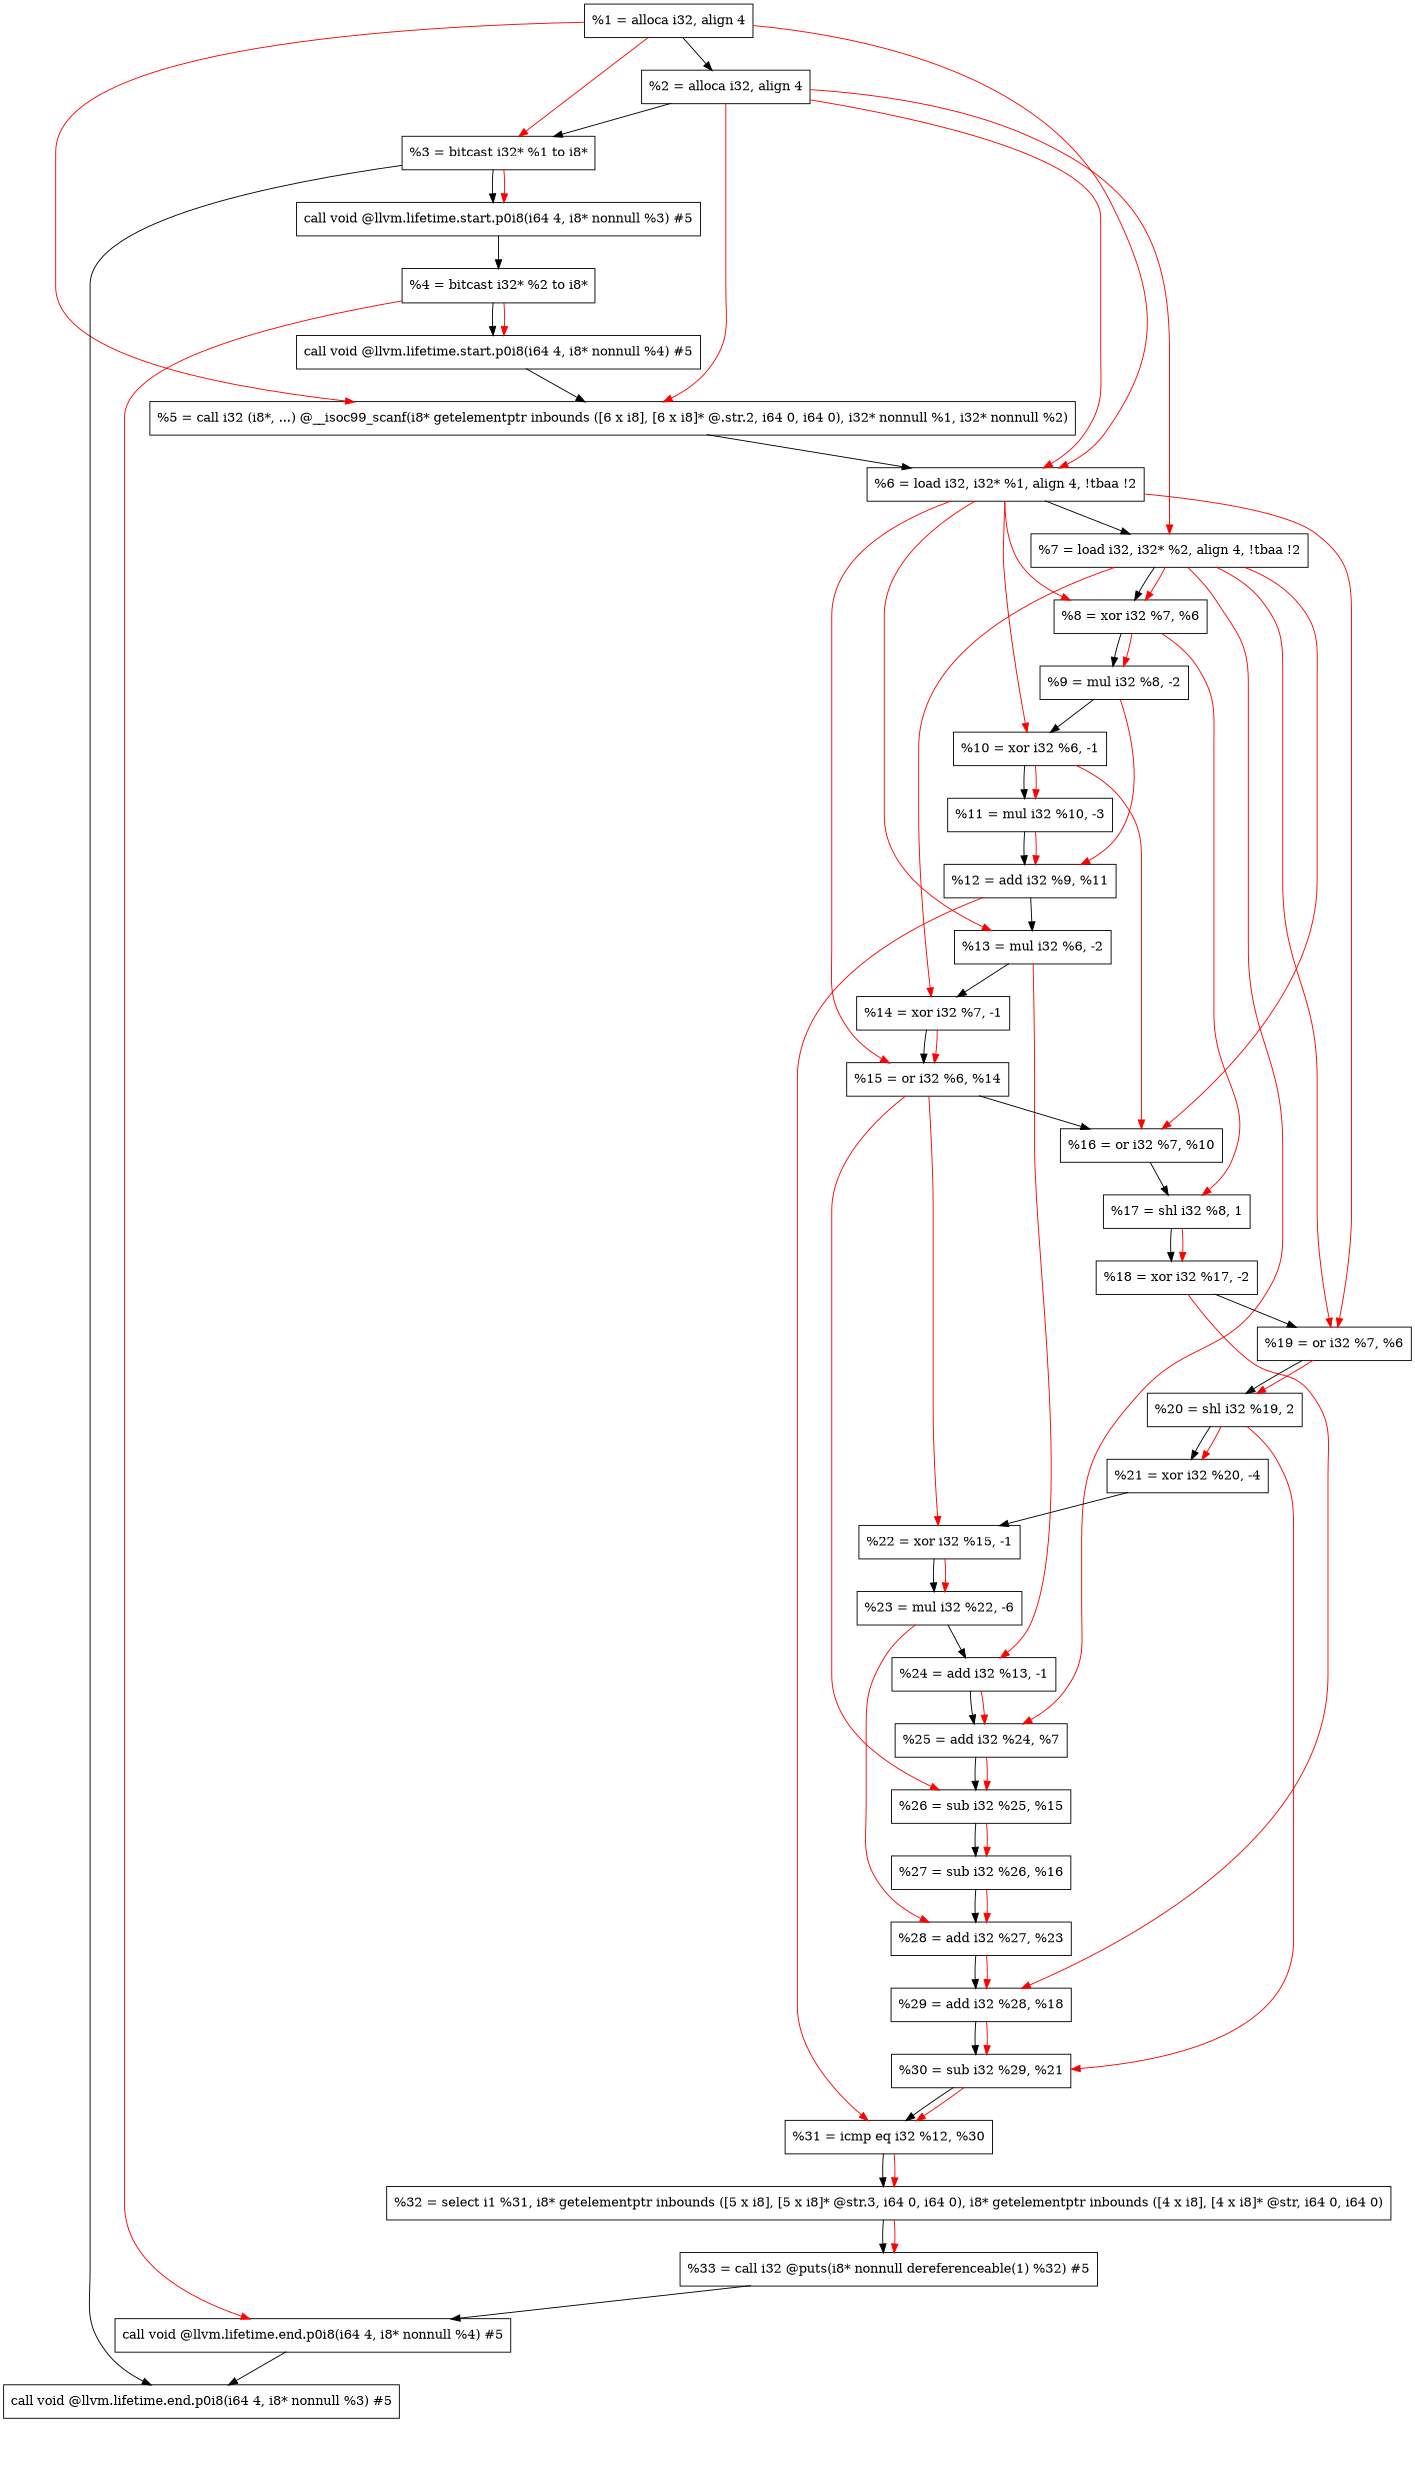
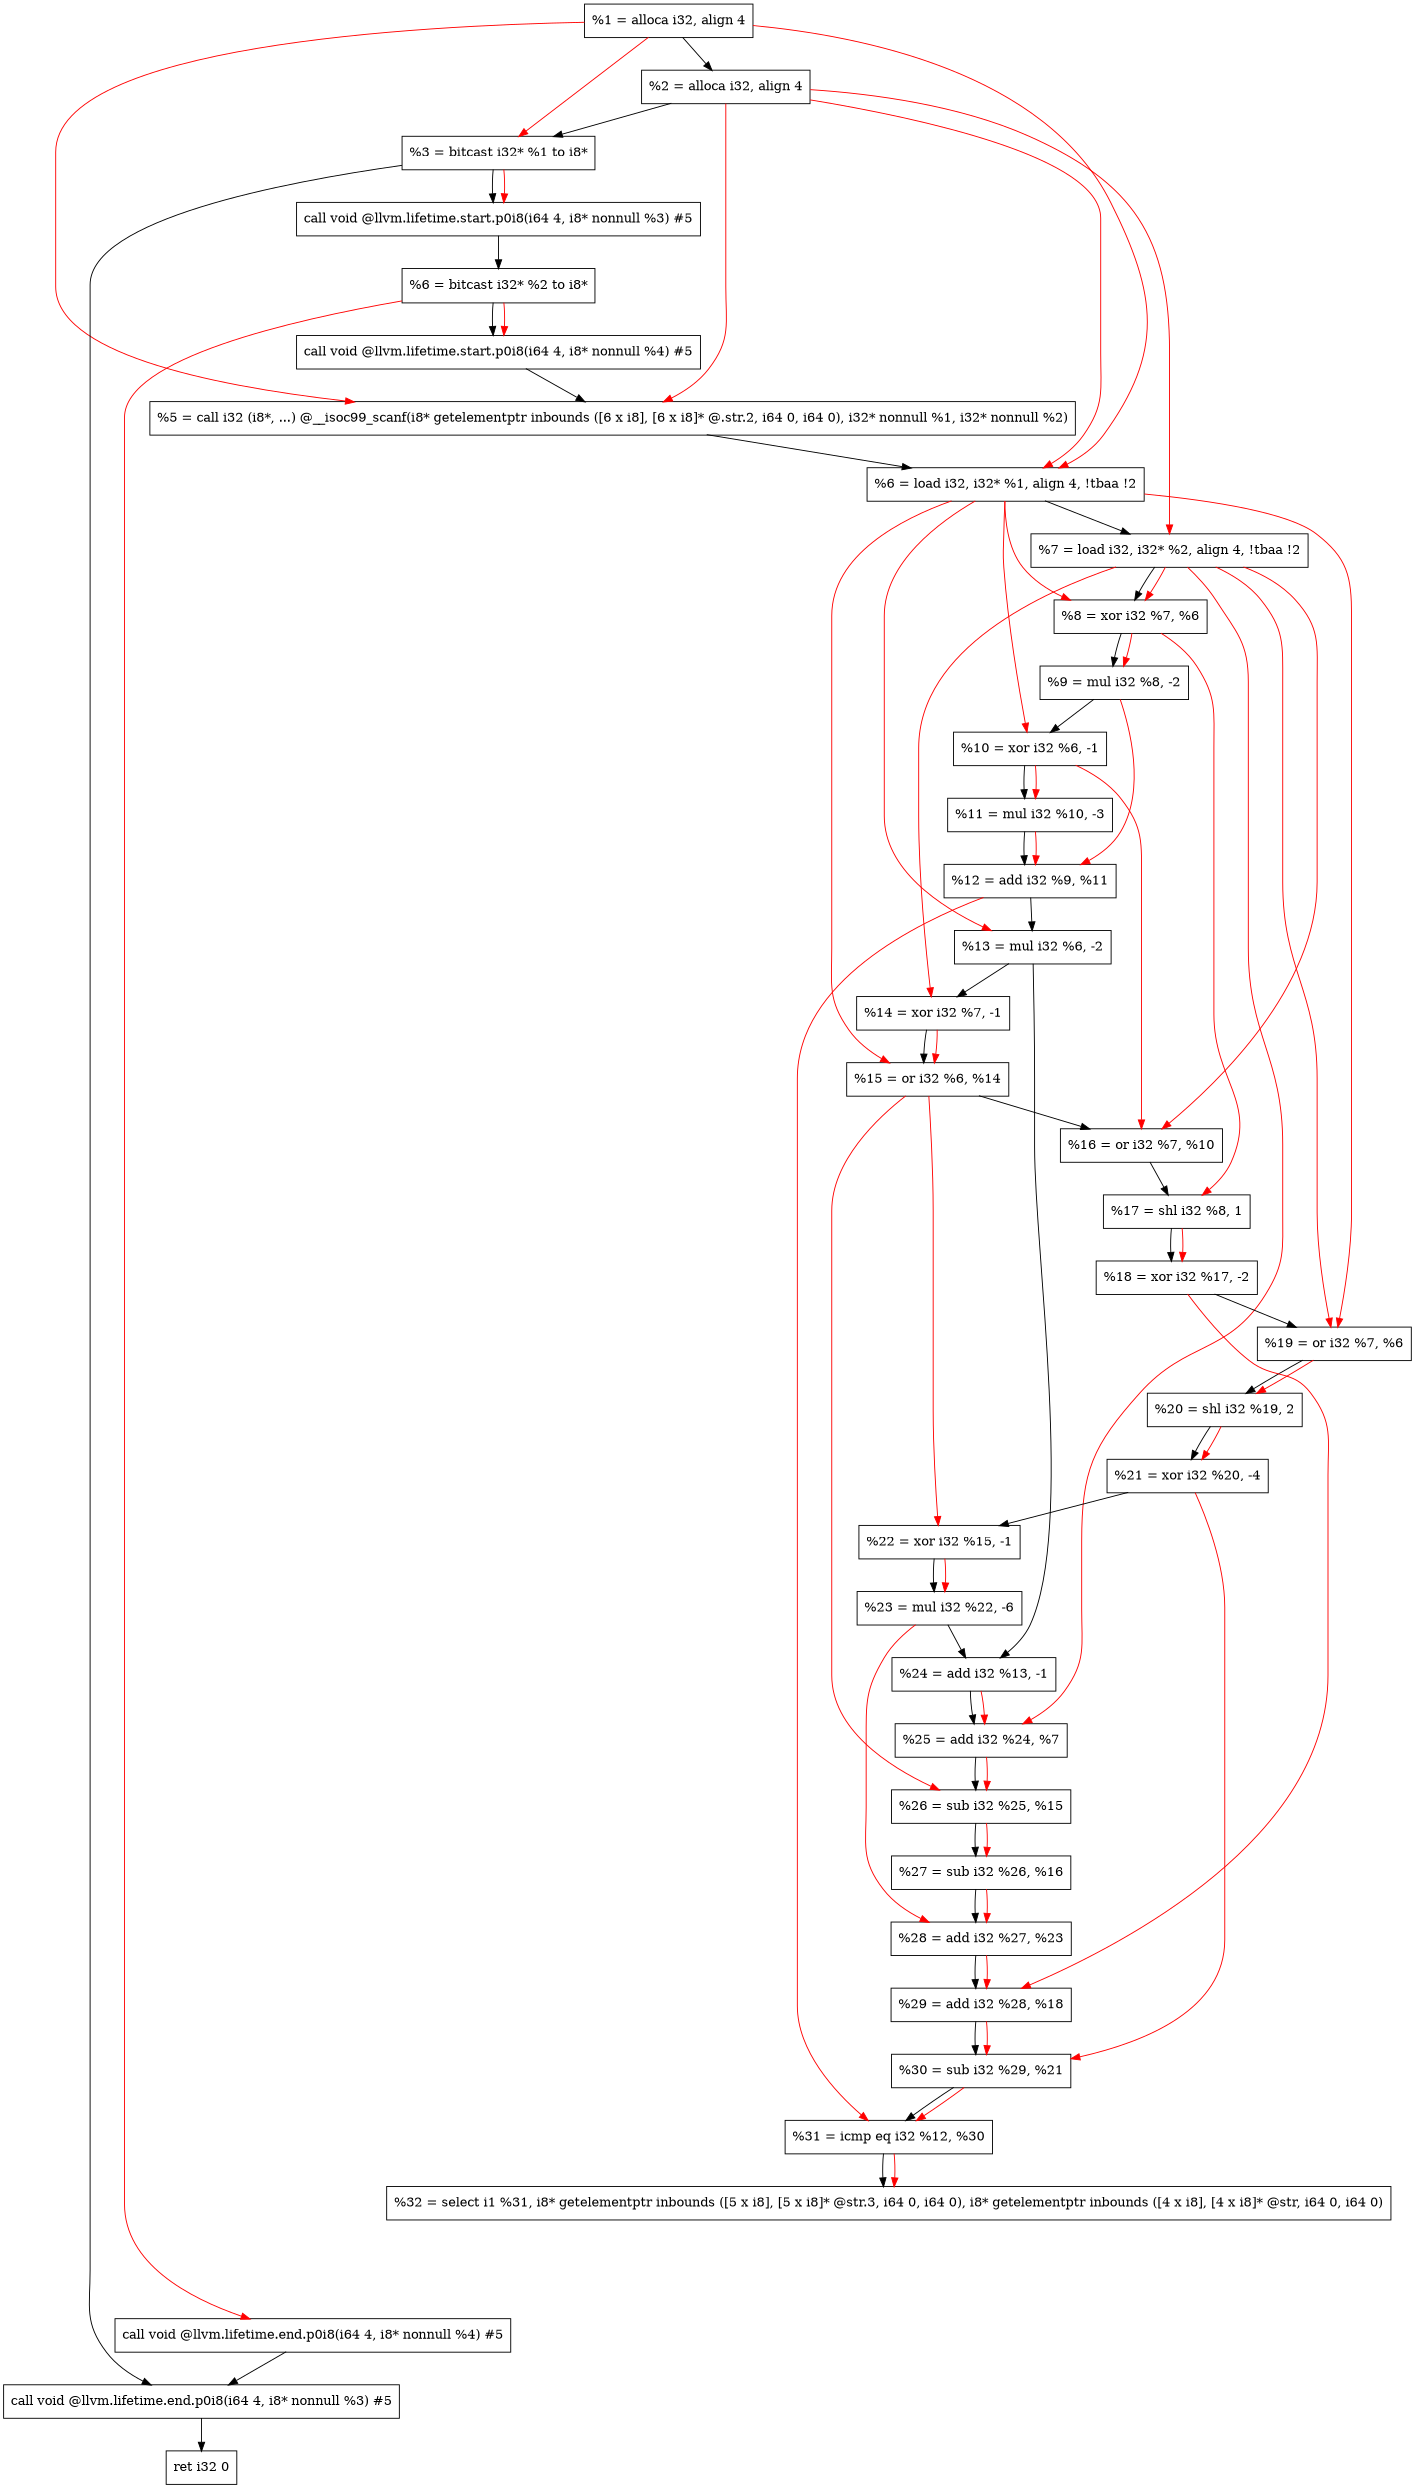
(499, 286) -> (499, 286)
(1045, 1313) -> (1045, 1313)
(1294, 1812) -> (1225, 1814)
(889, 2269) -> none
none -> (201, 2468)
